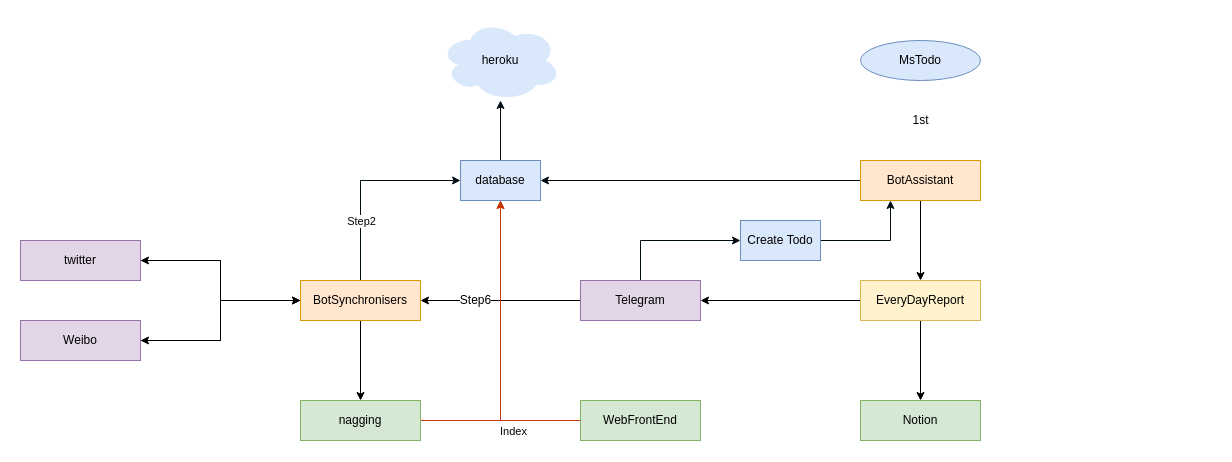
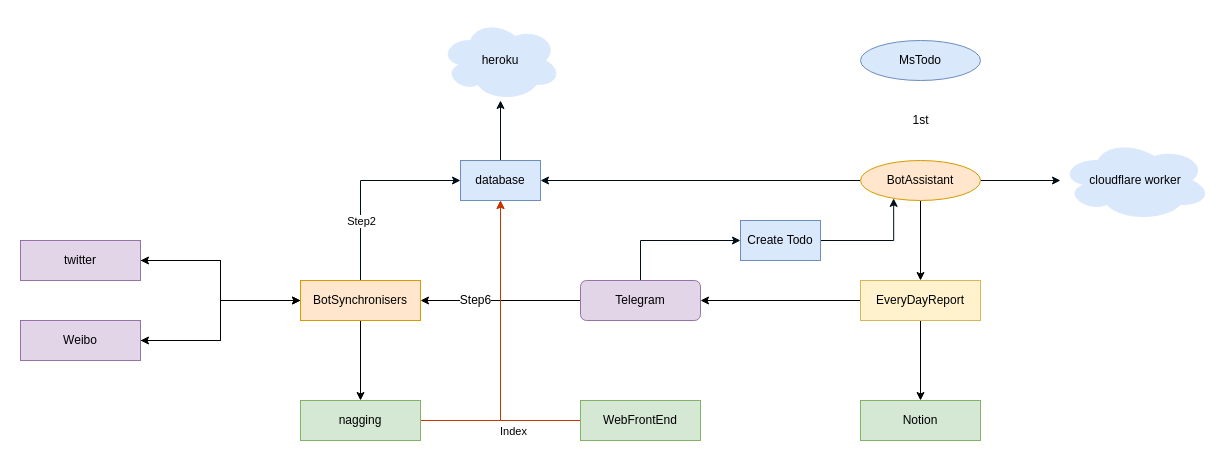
(921, 181) -> (921, 181)
none -> (1017, 181)
none -> (1136, 181)
(641, 301) -> (641, 301)
